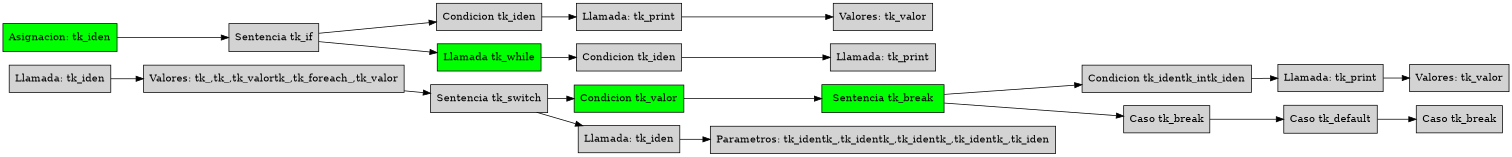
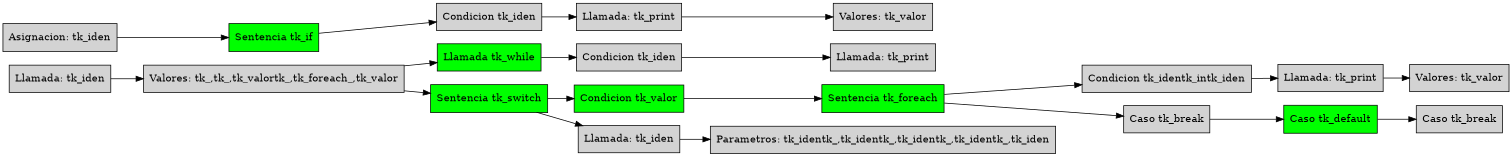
(60, 38) -> (60, 38)
(274, 38) -> (274, 38)
(374, 47) -> (417, 65)
(489, 99) -> (489, 99)
(883, 99) -> (883, 99)
(1331, 119) -> (1331, 119)
